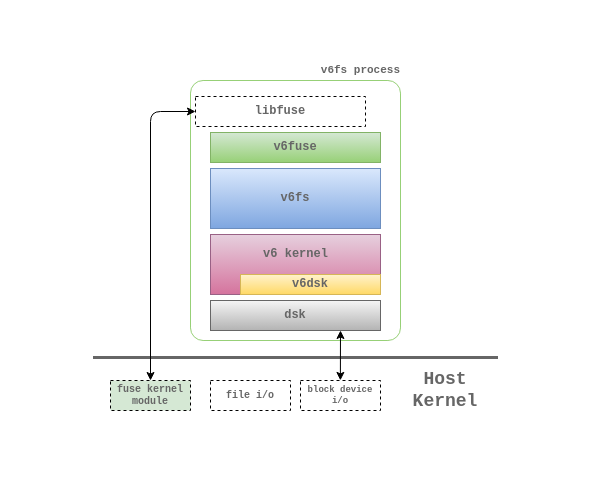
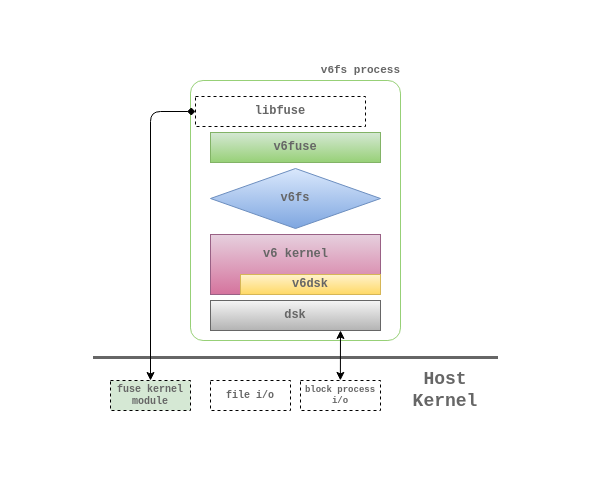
(187, 112) -> (186, 112)
(296, 199) -> (296, 199)
(341, 396) -> (341, 396)
